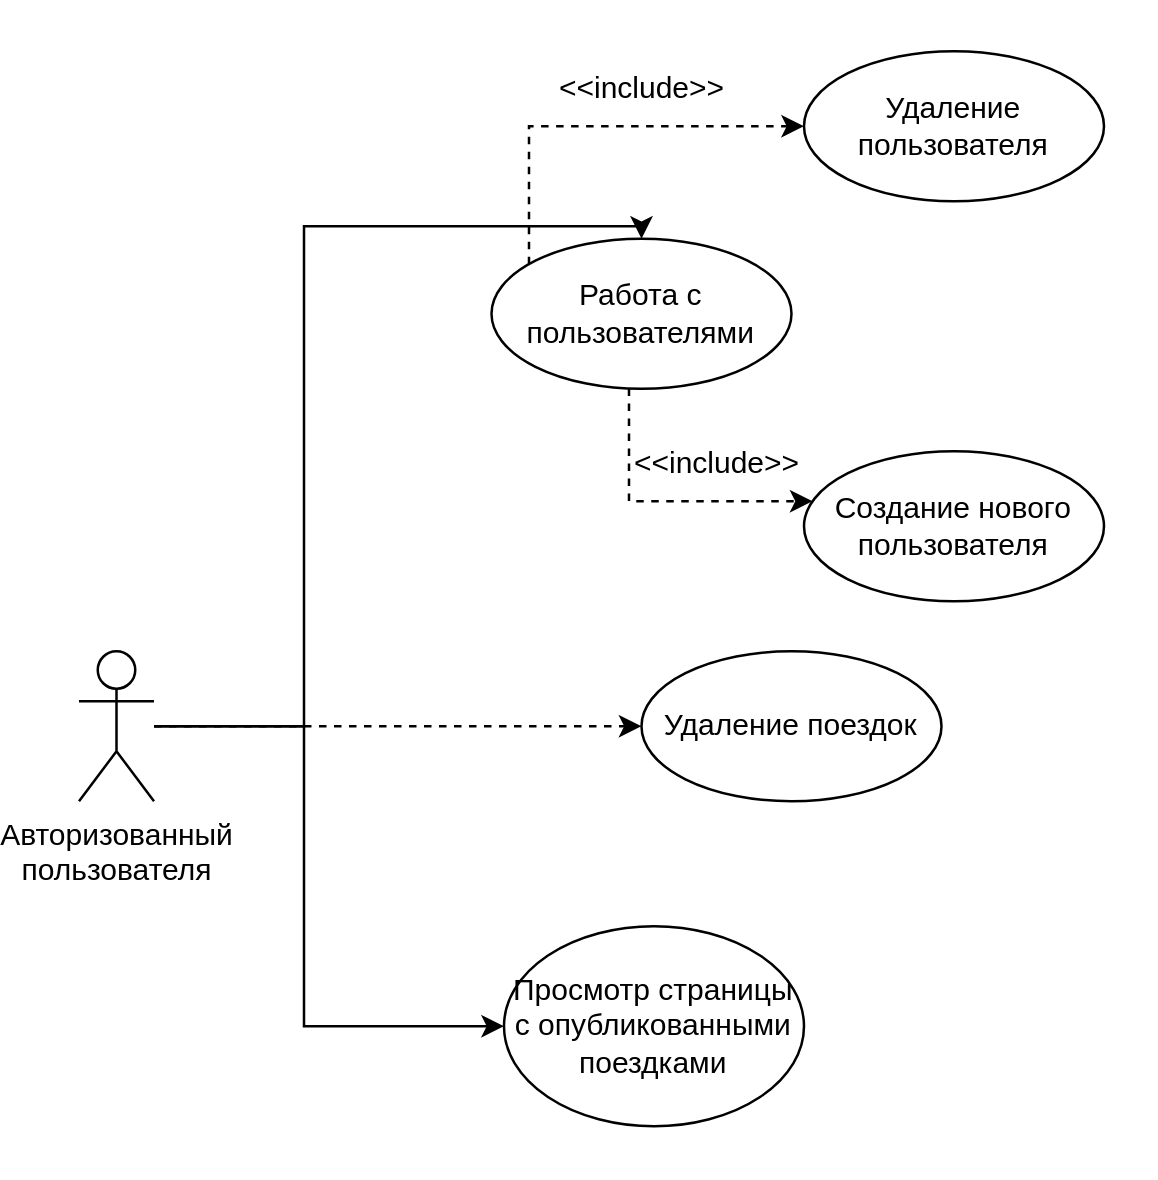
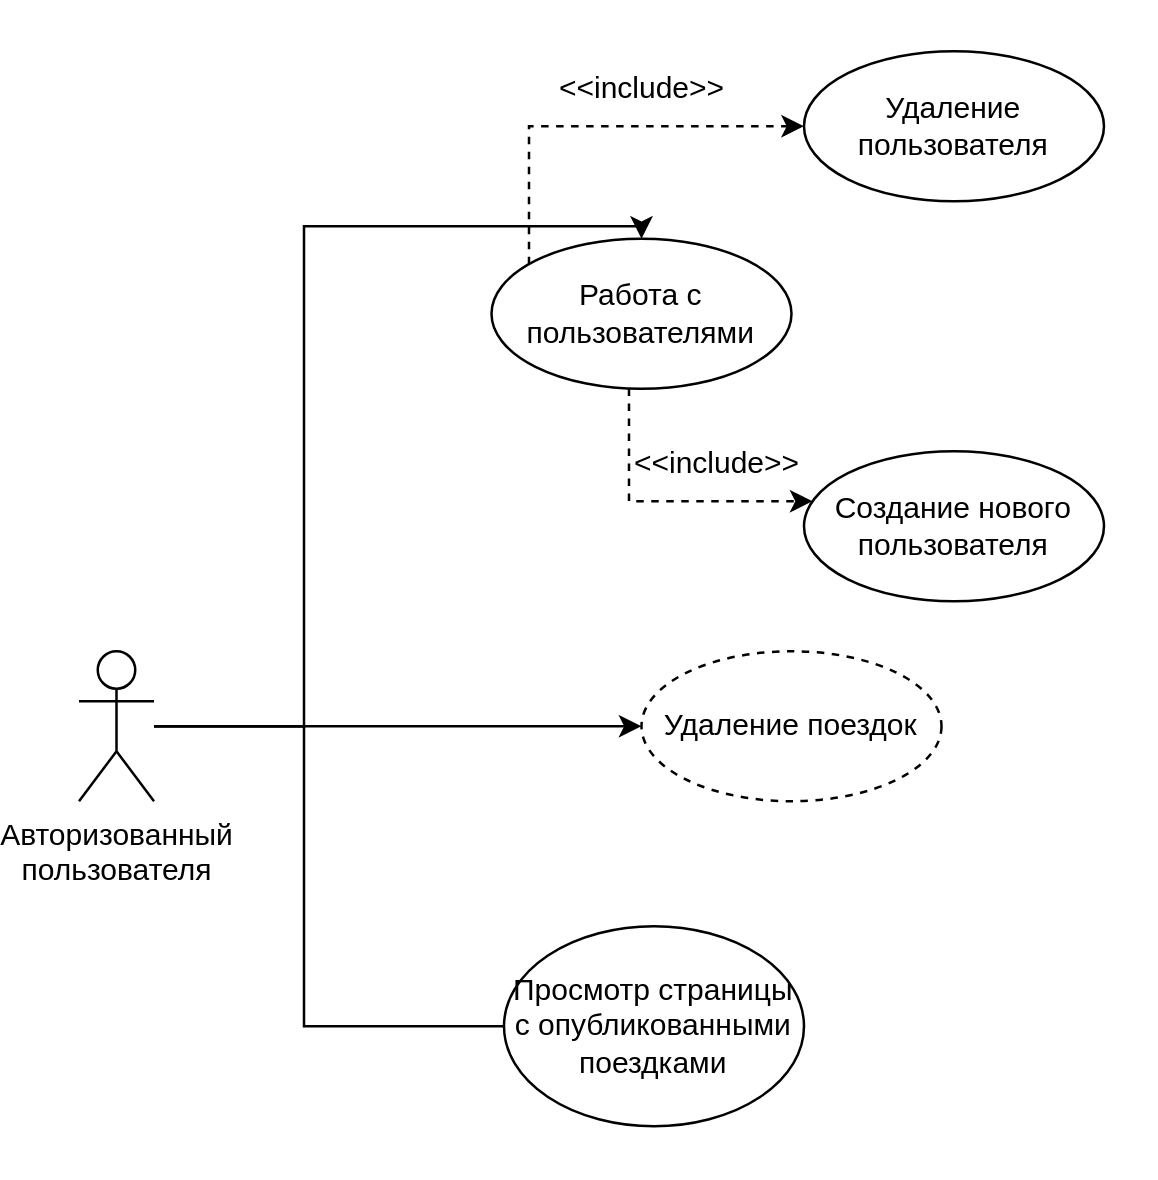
(465, 726) -> (465, 726)
(791, 726) -> (791, 726)
(486, 1026) -> (492, 1026)
